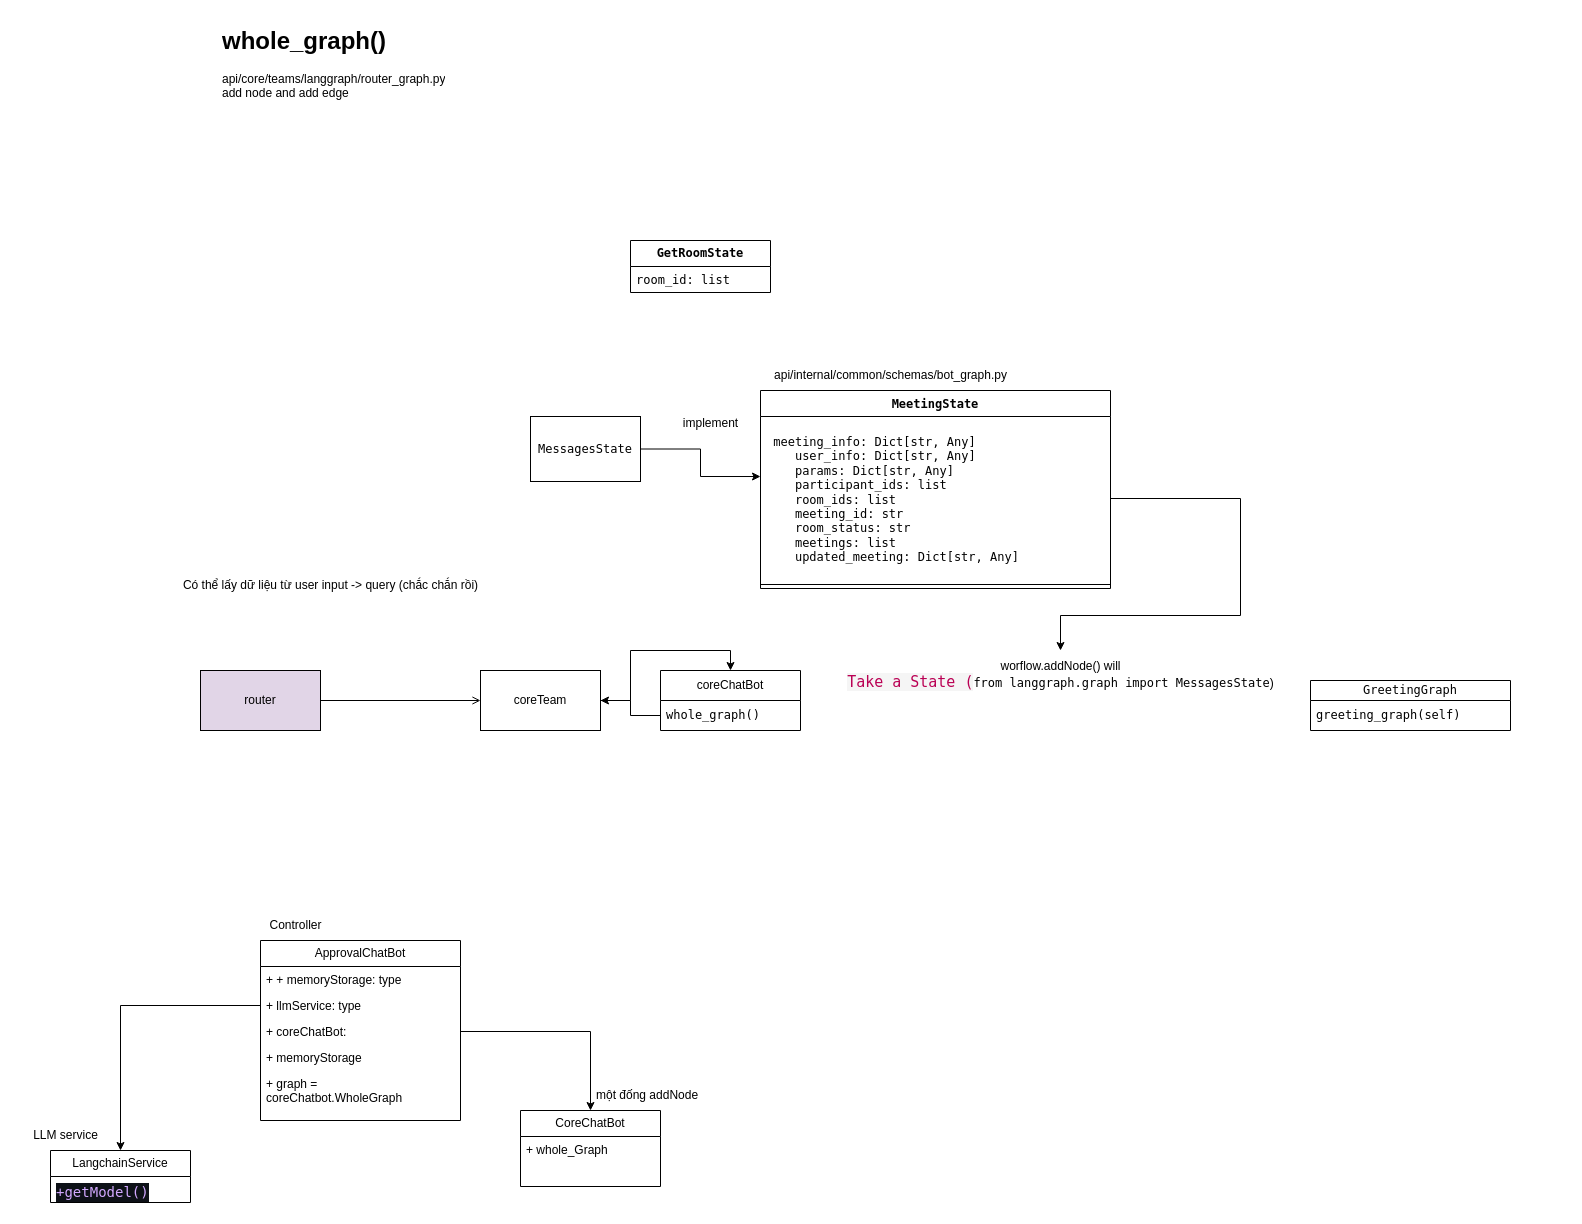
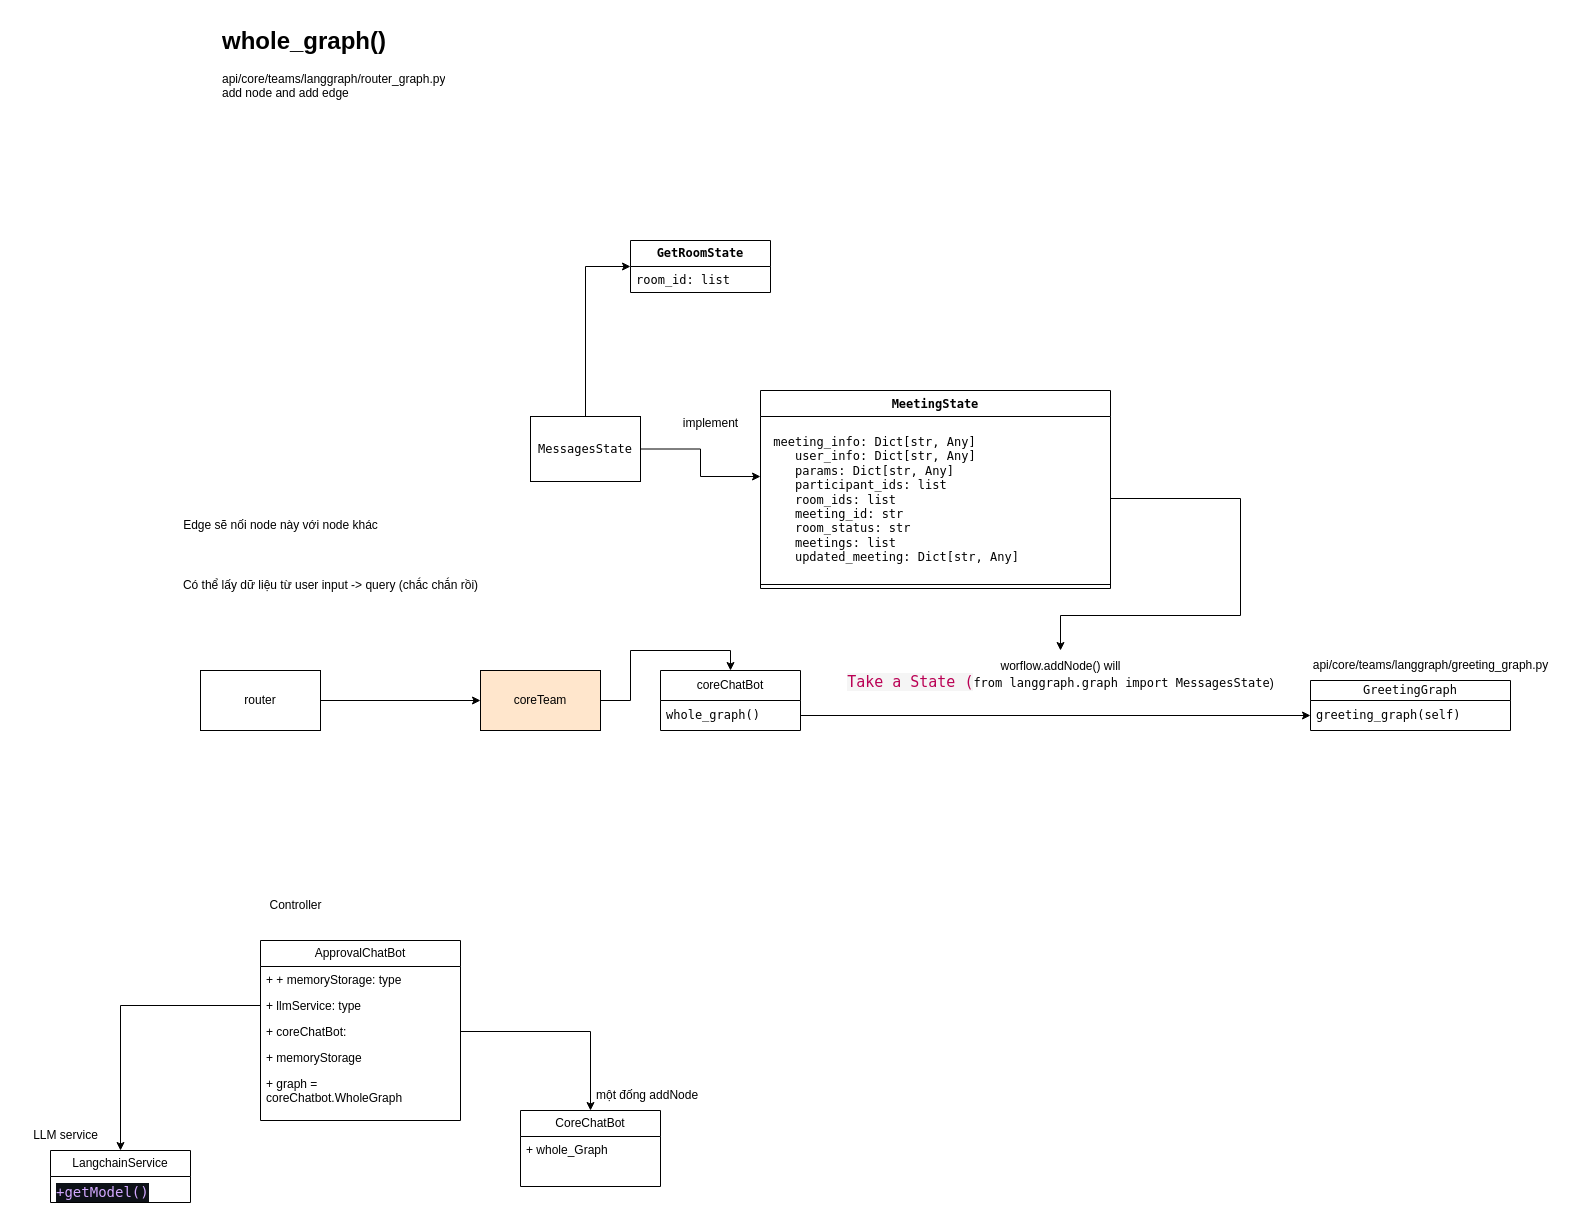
none -> (586, 323)
(891, 376) -> none
none -> (281, 526)
none -> (1431, 666)
(261, 701) -> (261, 701)
(474, 701) -> (472, 701)
(541, 701) -> (541, 701)
(638, 716) -> (1053, 716)
(296, 926) -> (296, 906)
